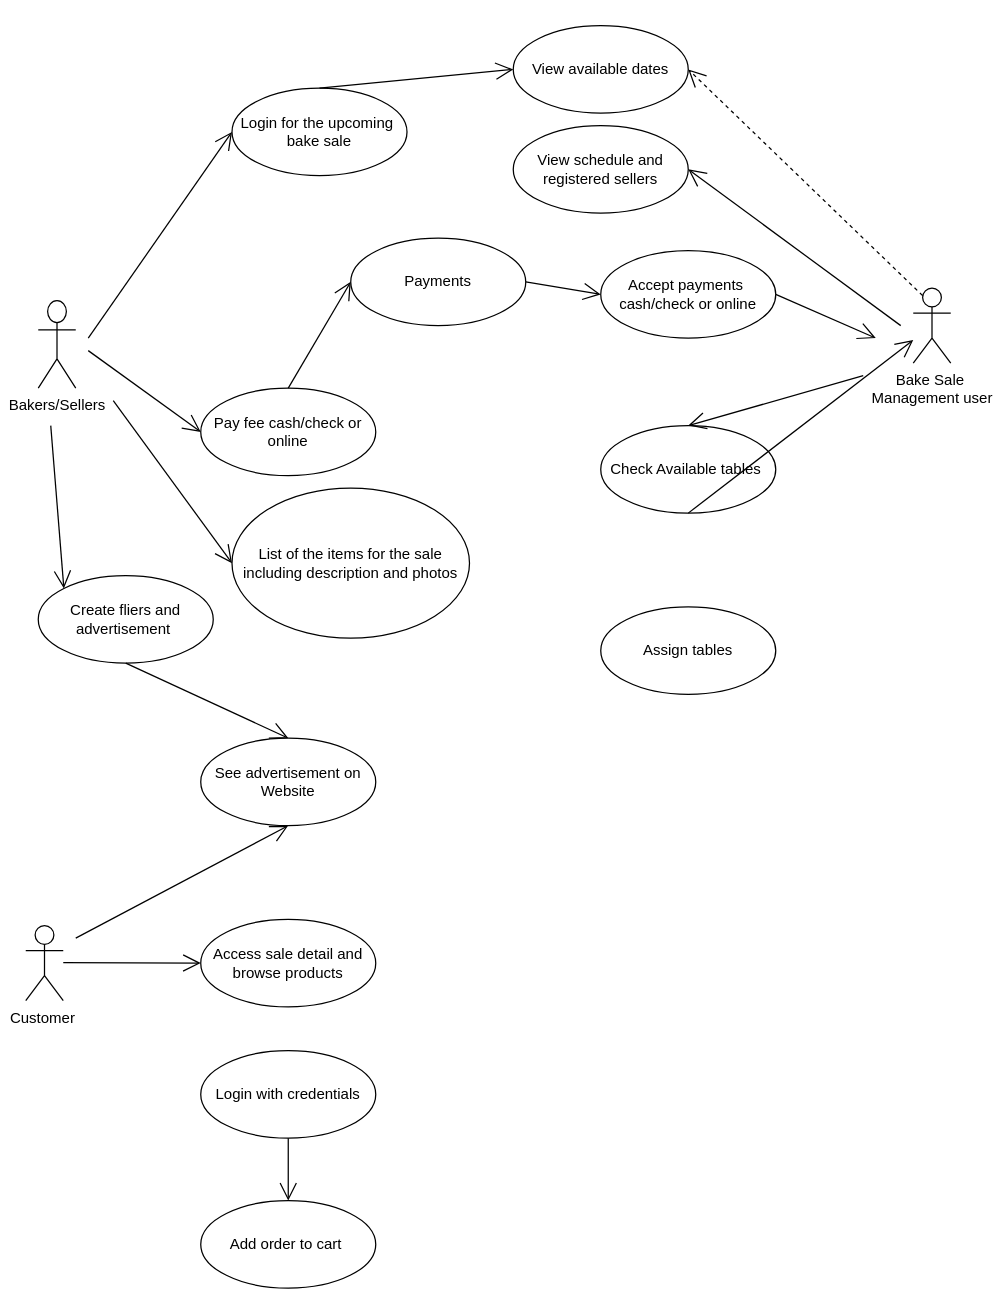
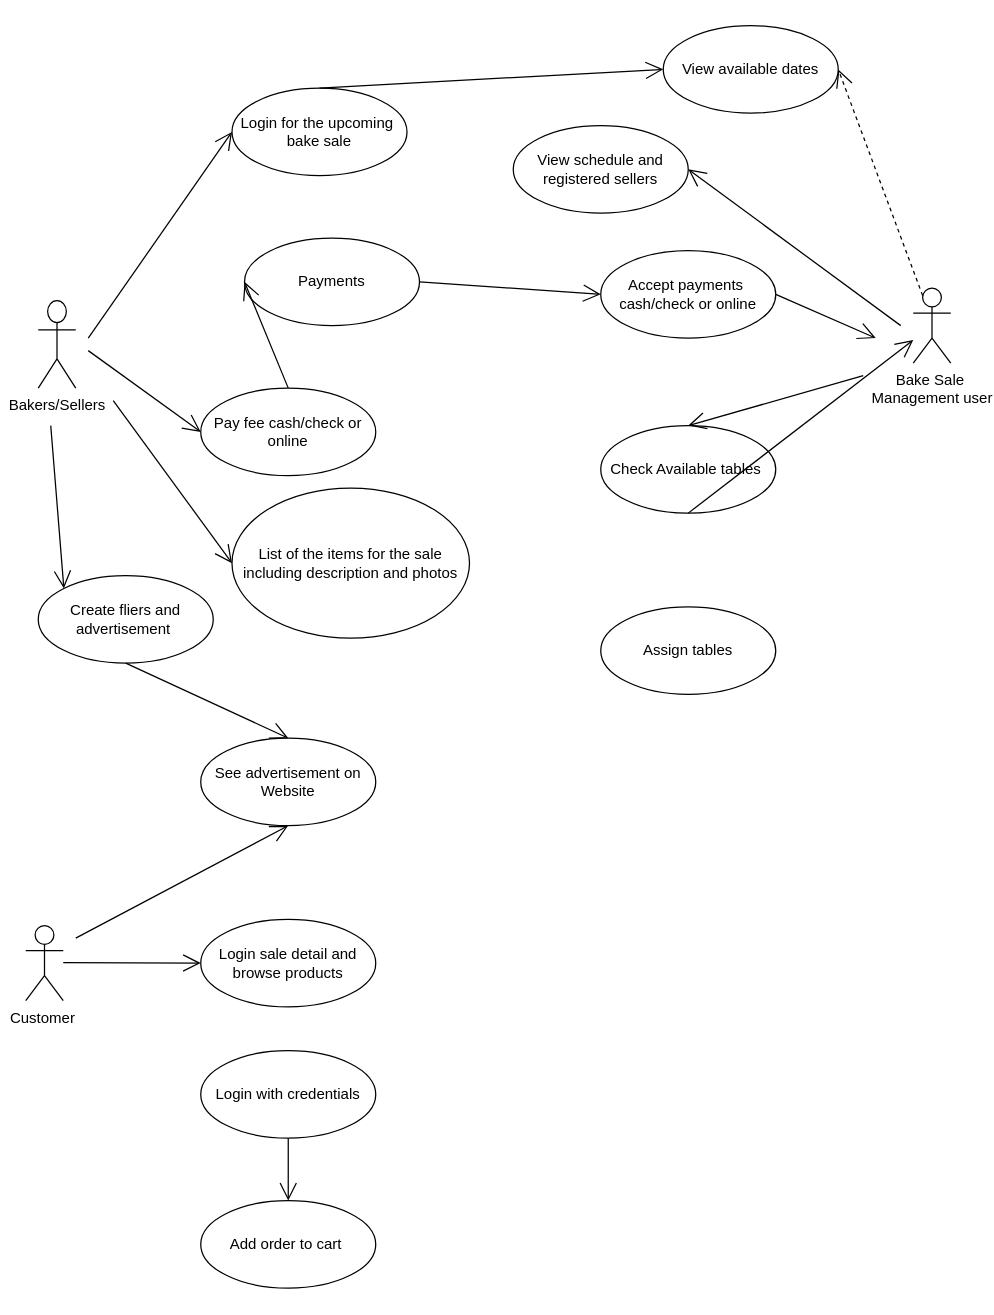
(601, 69) -> (751, 69)
(438, 282) -> (332, 282)
(288, 963) -> (288, 963)
